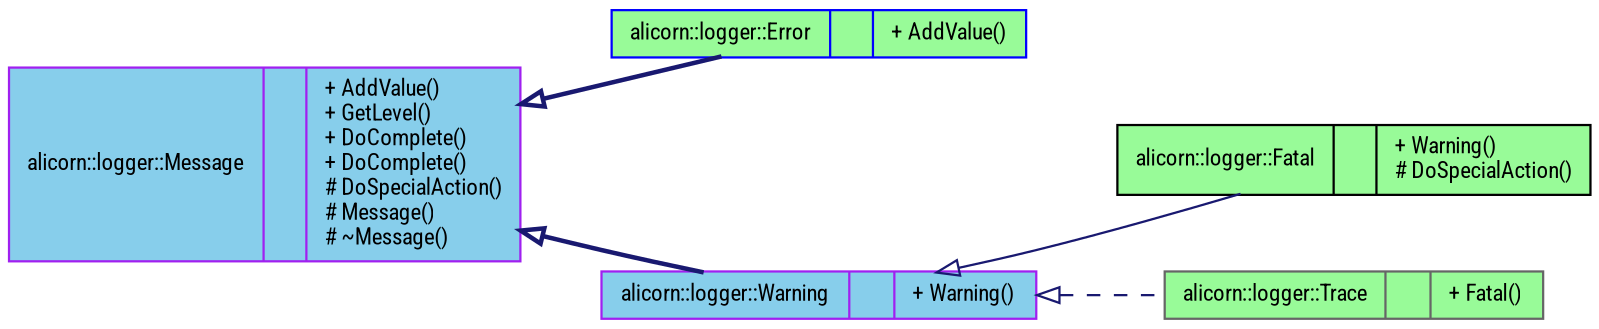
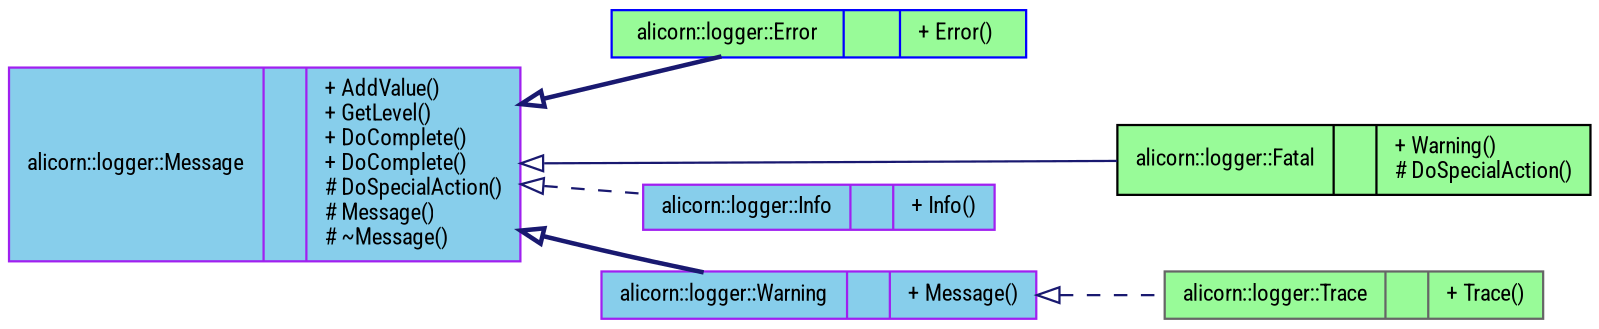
(950, 33) -> (956, 33)
none -> (819, 207)
(1100, 233) -> (831, 162)
(964, 294) -> (963, 294)
(1486, 294) -> (1486, 294)
